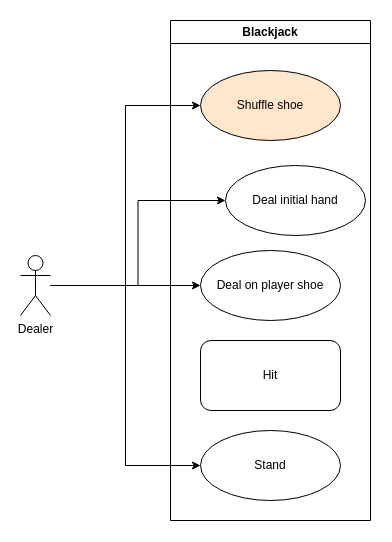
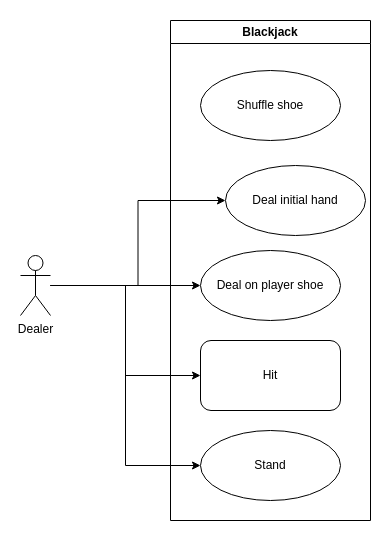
(271, 106) -> (271, 106)
(126, 161) -> none
none -> (160, 376)
